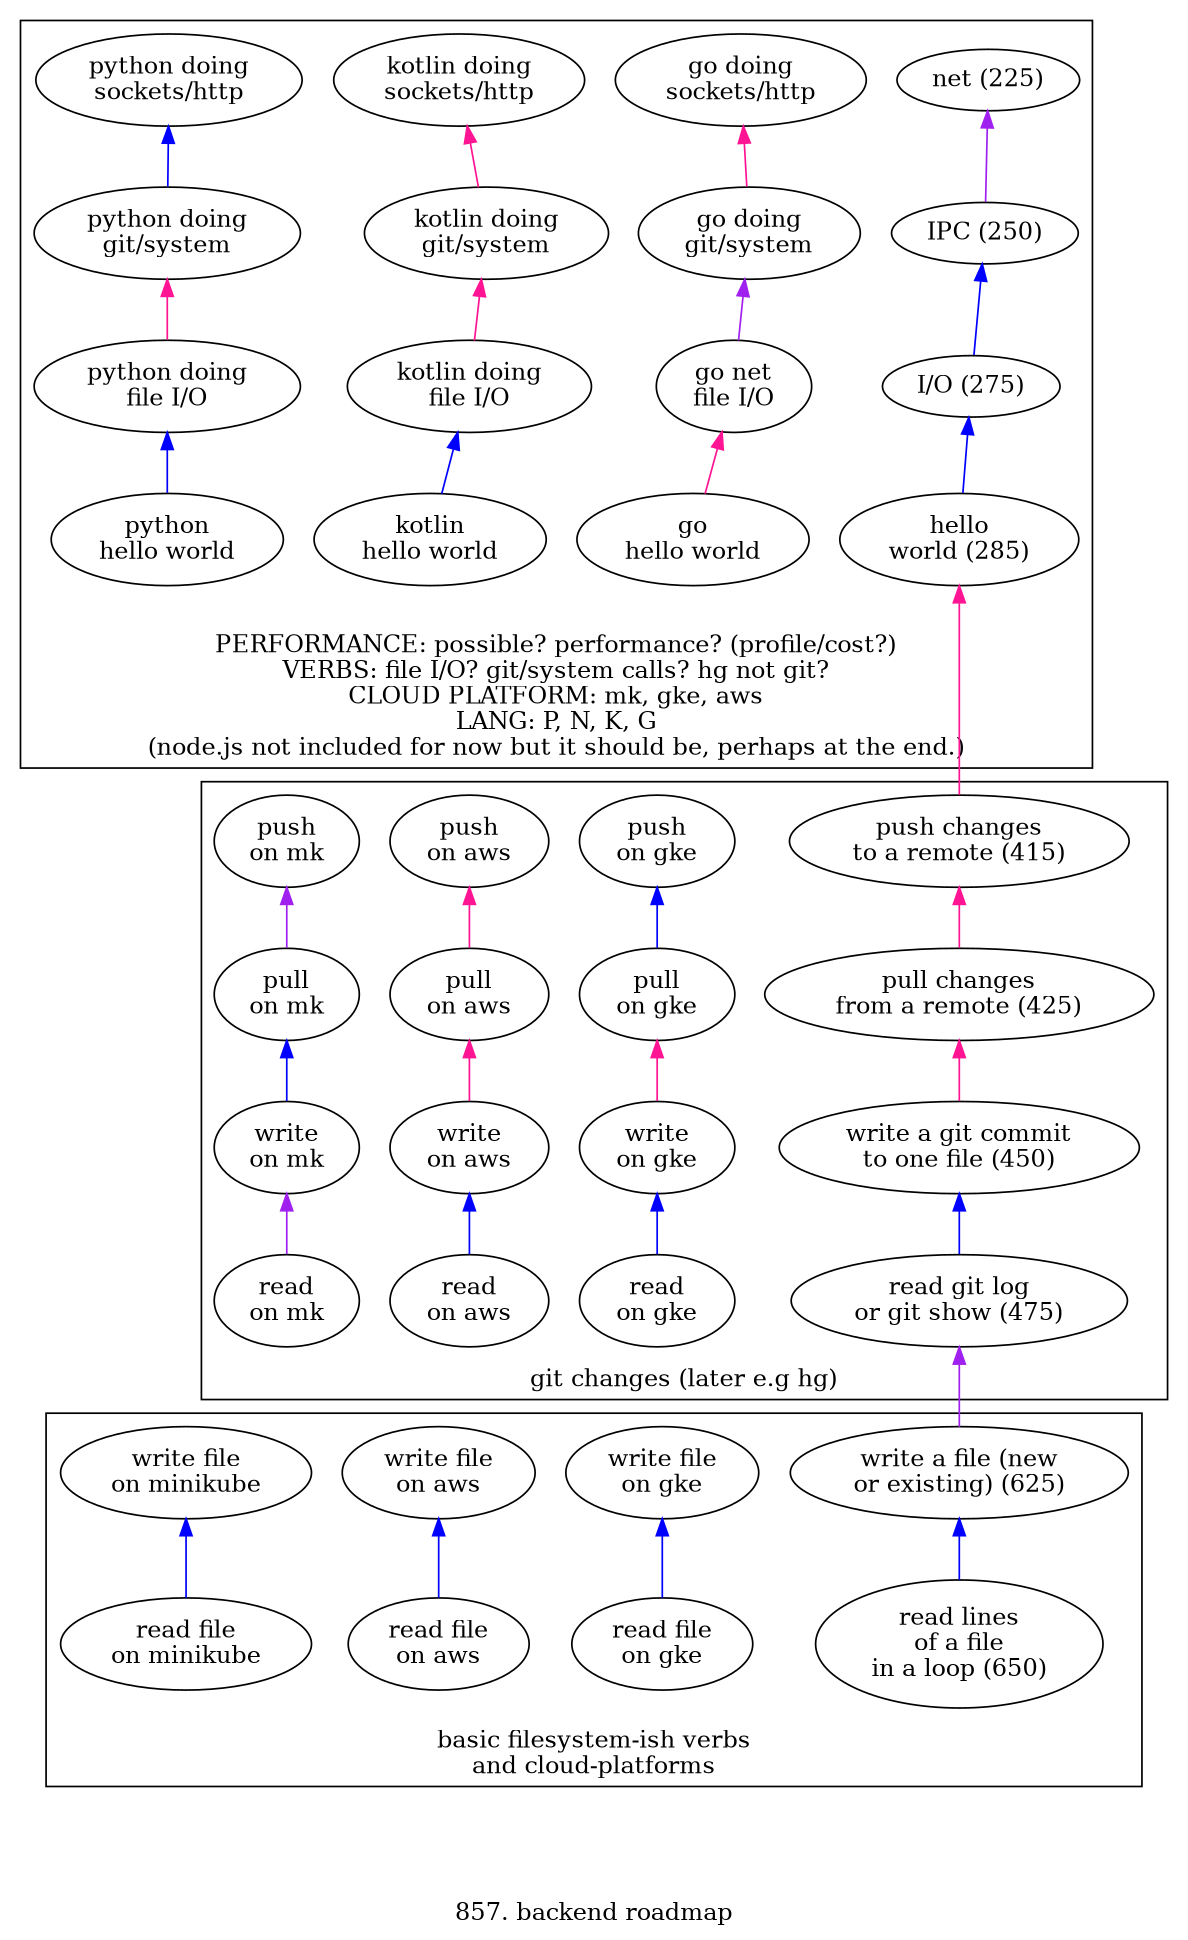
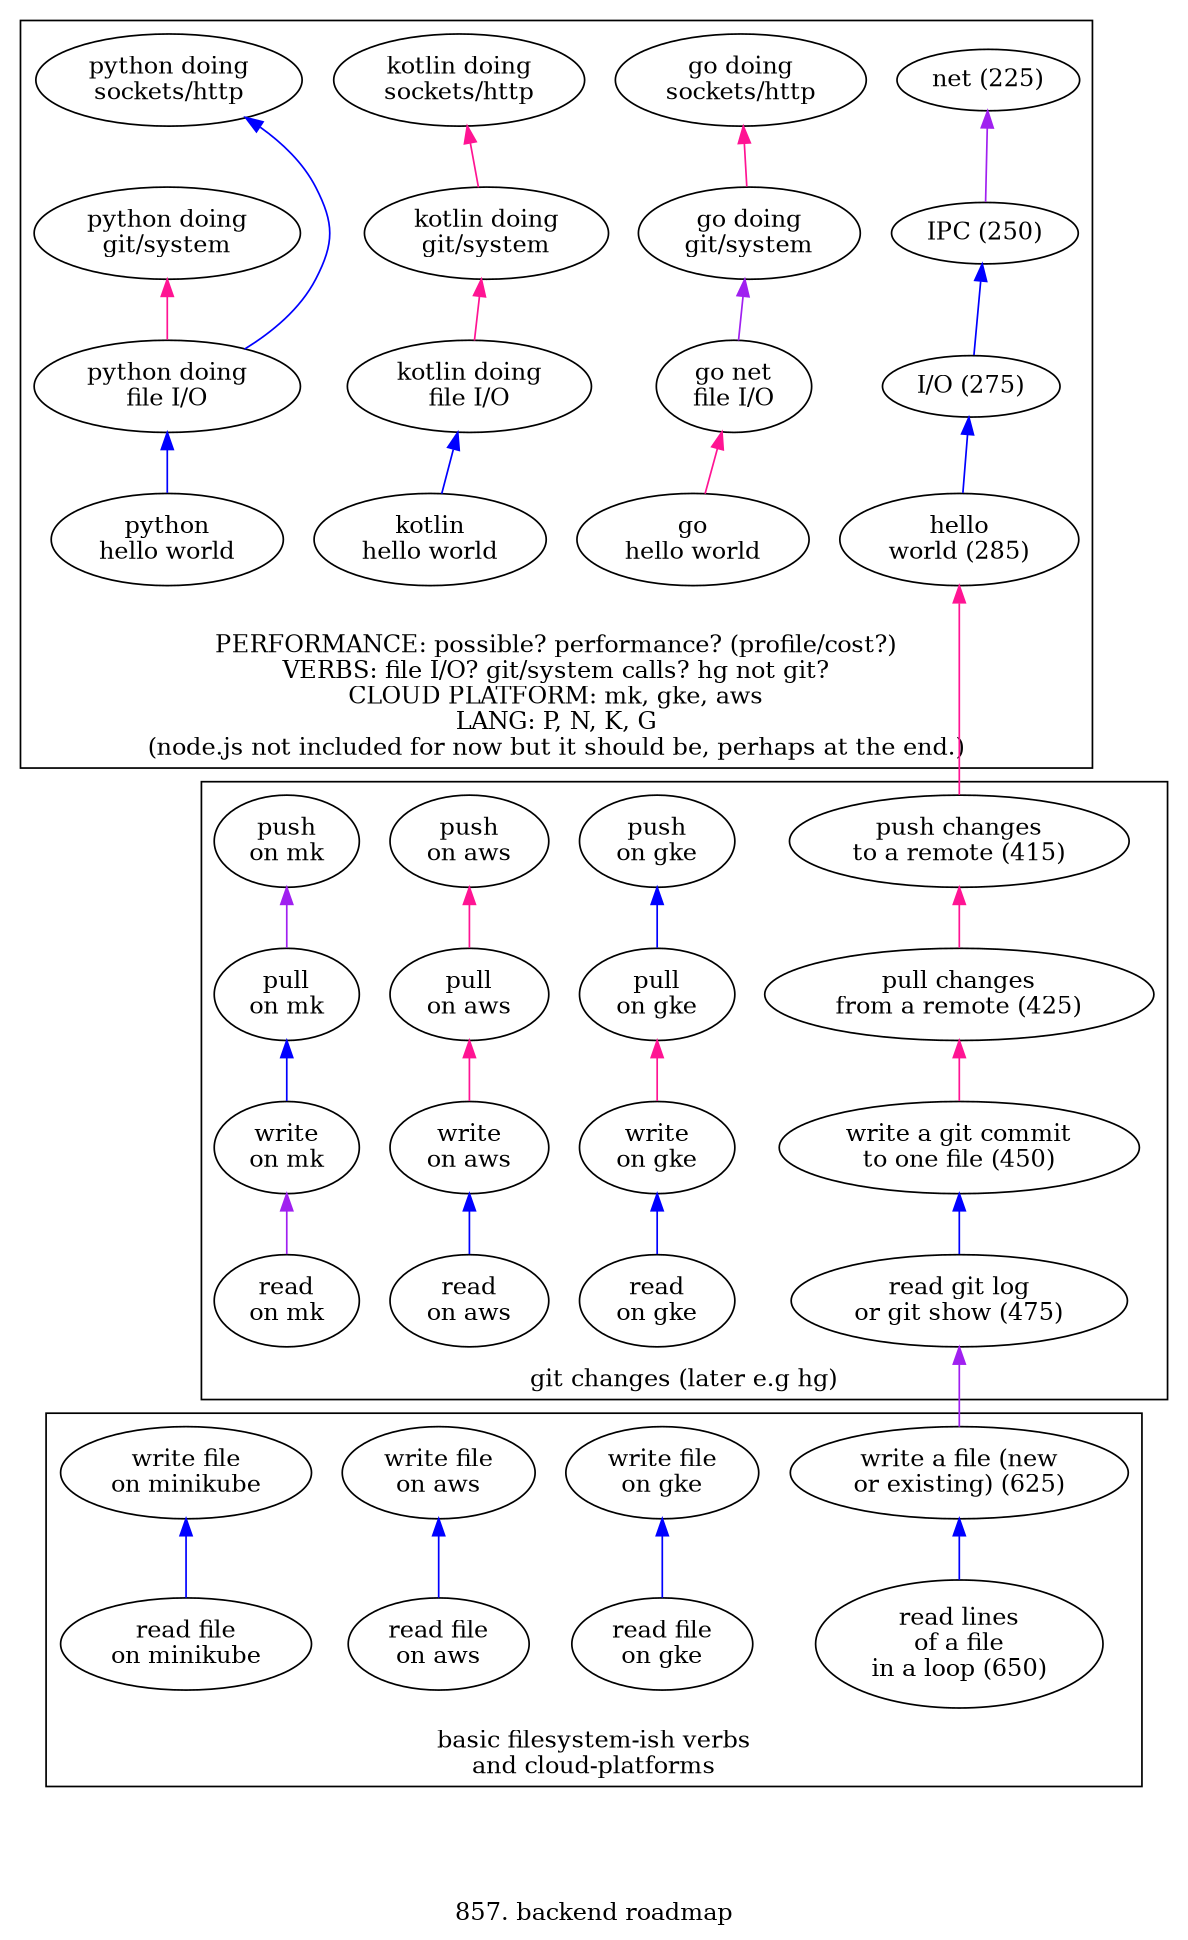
(168, 165) -> (329, 242)
